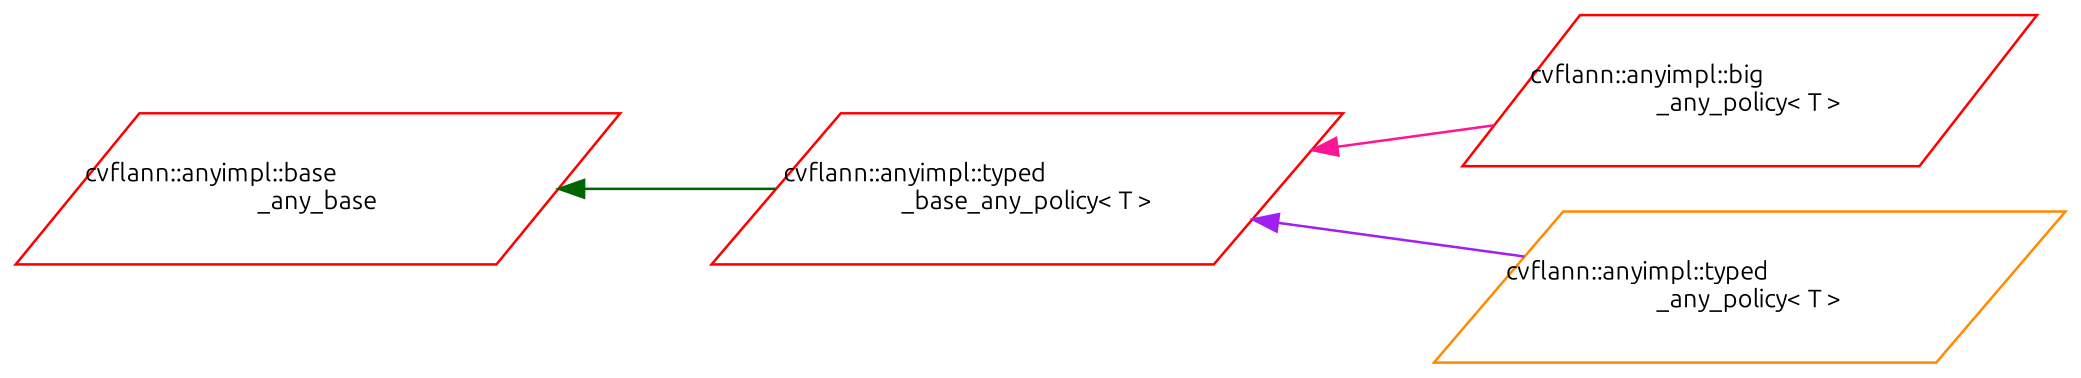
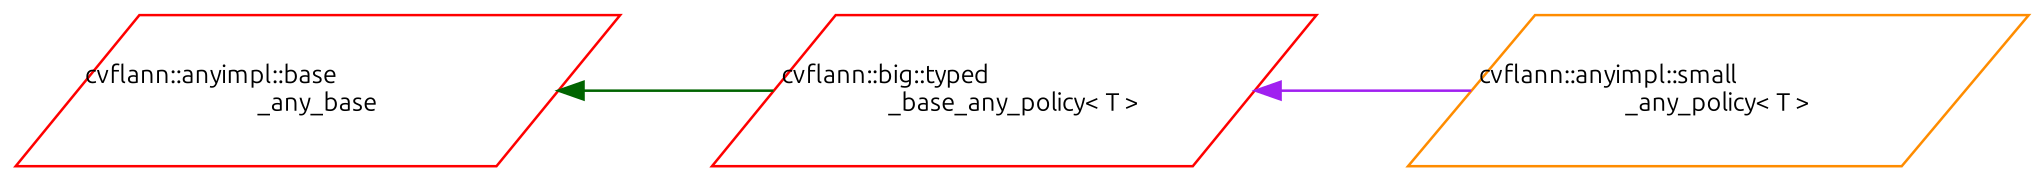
(1750, 91) -> none
(1027, 189) -> (1014, 91)
(1750, 287) -> (1718, 91)
